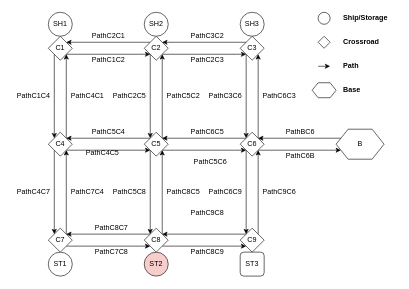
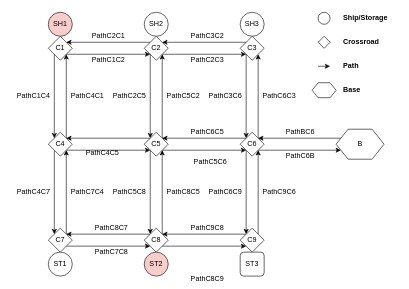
(60, 24) -> (60, 24)
(108, 132) -> none
(207, 213) -> (207, 228)
(207, 252) -> (207, 279)
